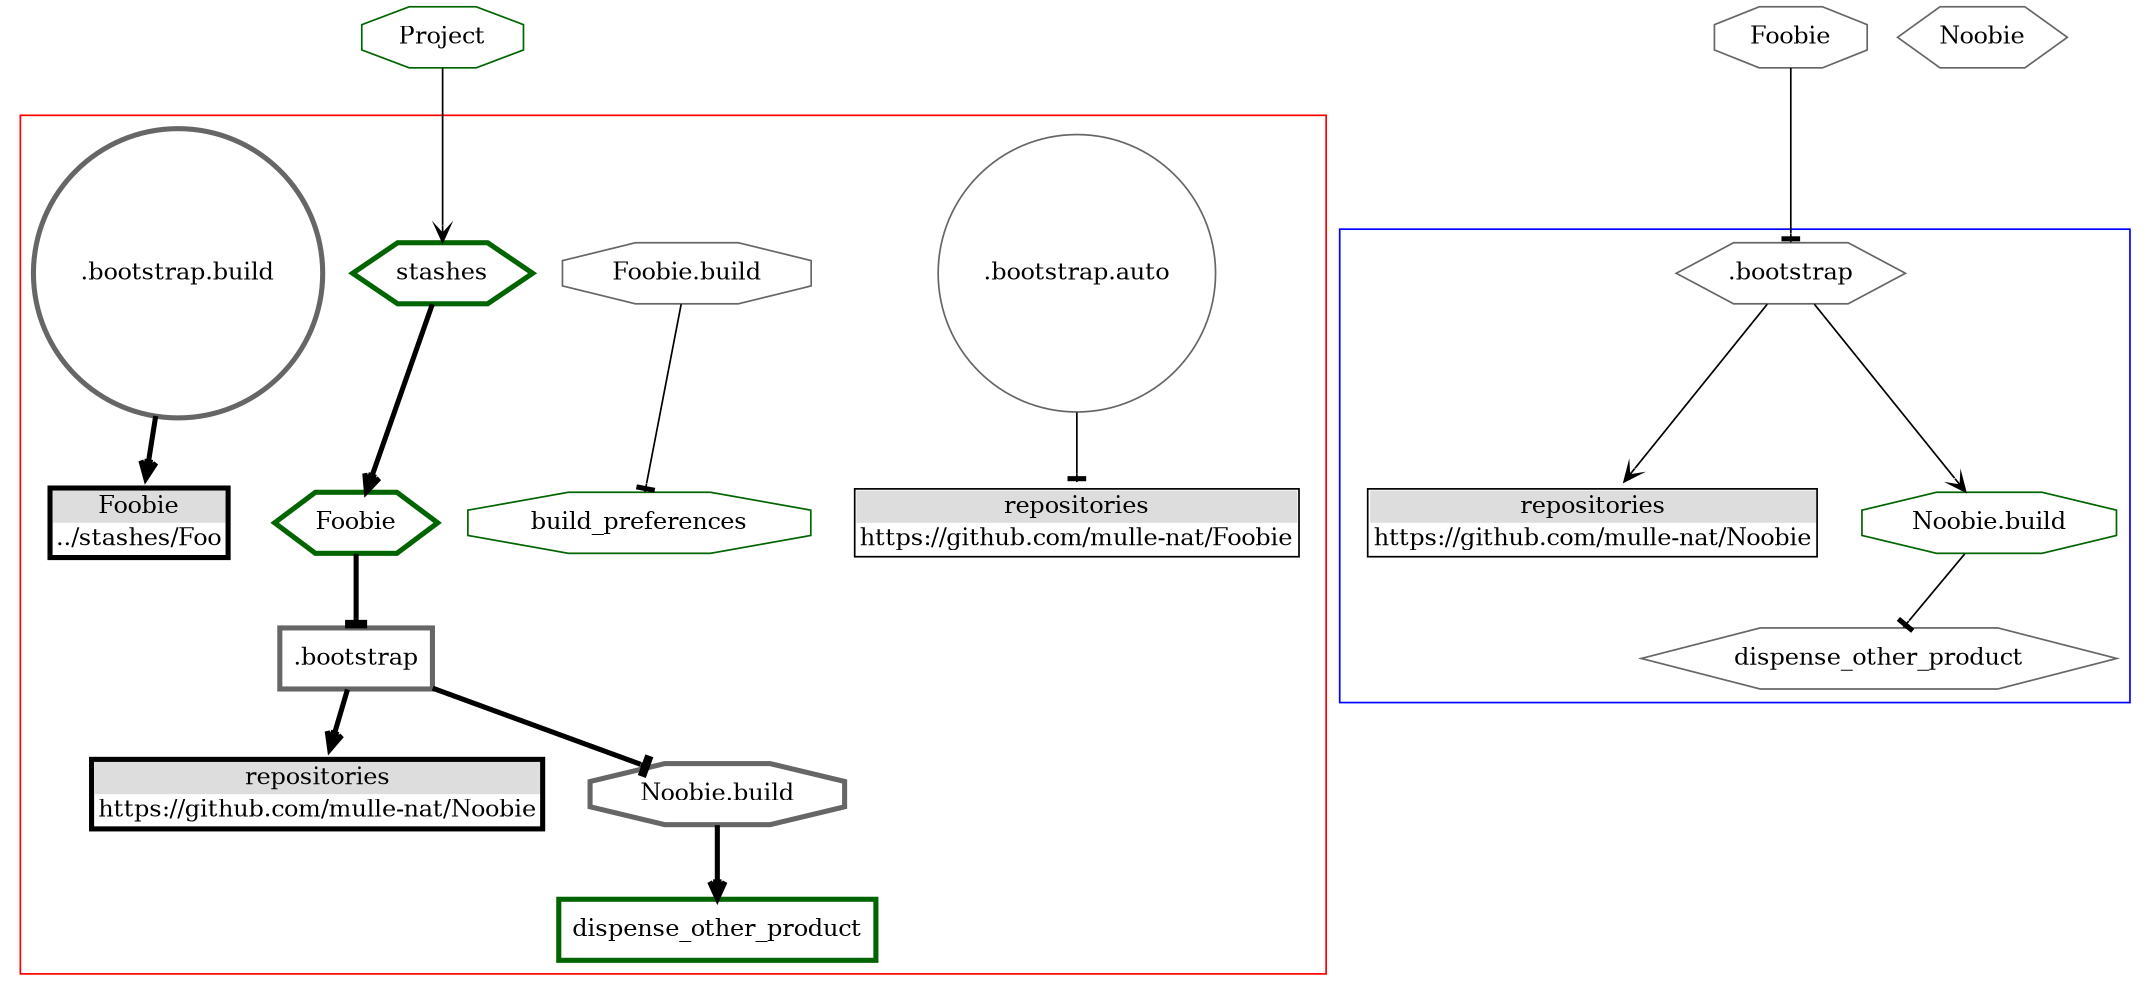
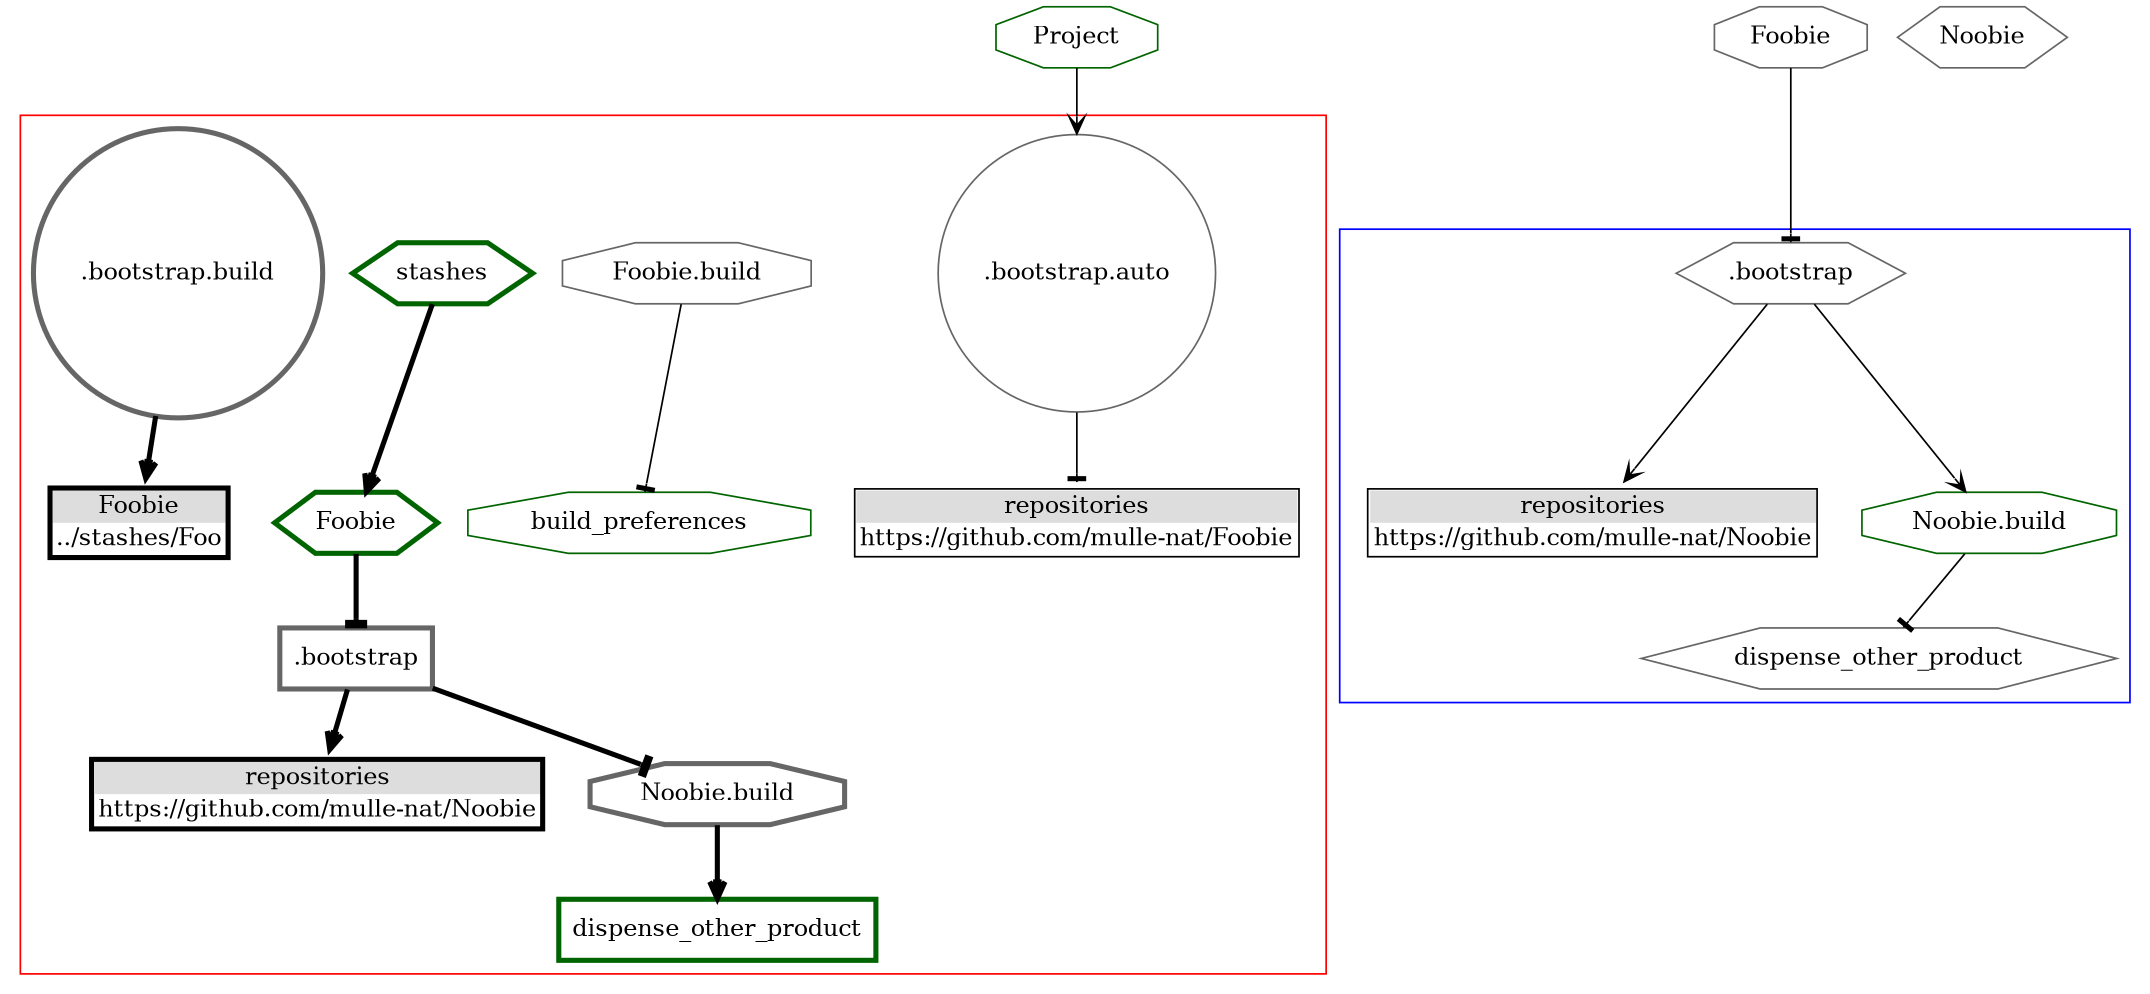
(443, 146) -> (1077, 92)
